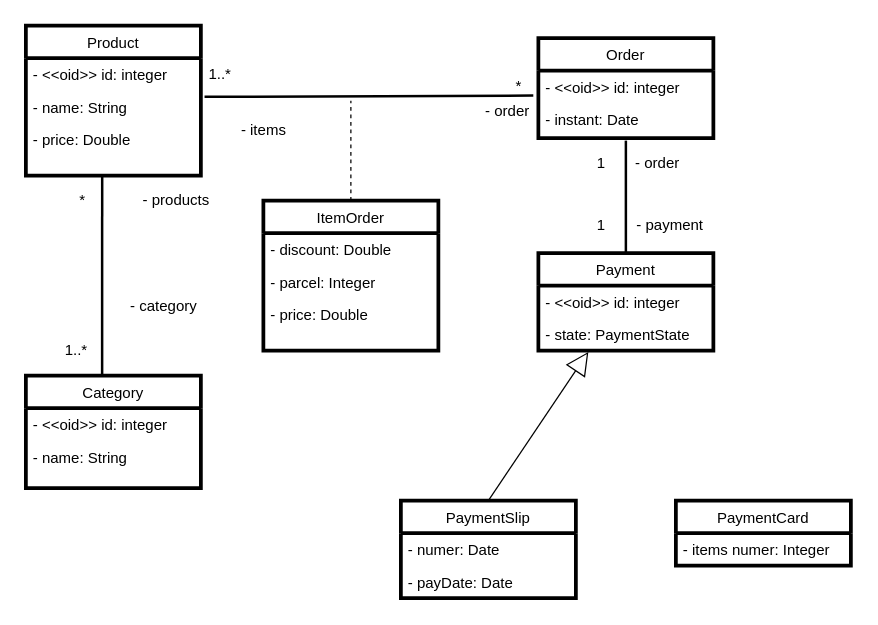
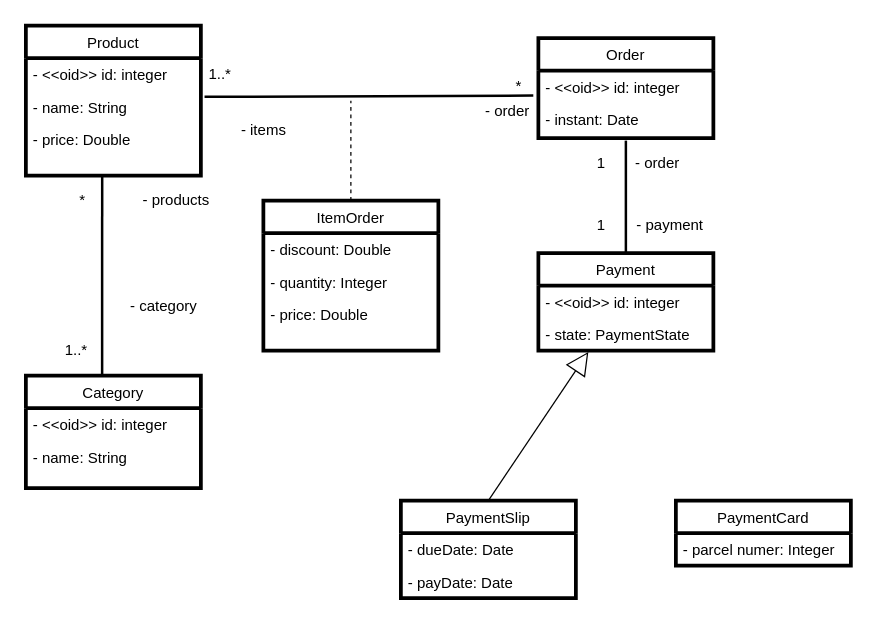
(334, 283) -> (342, 283)
(456, 550) -> (465, 550)
(765, 550) -> (769, 550)
